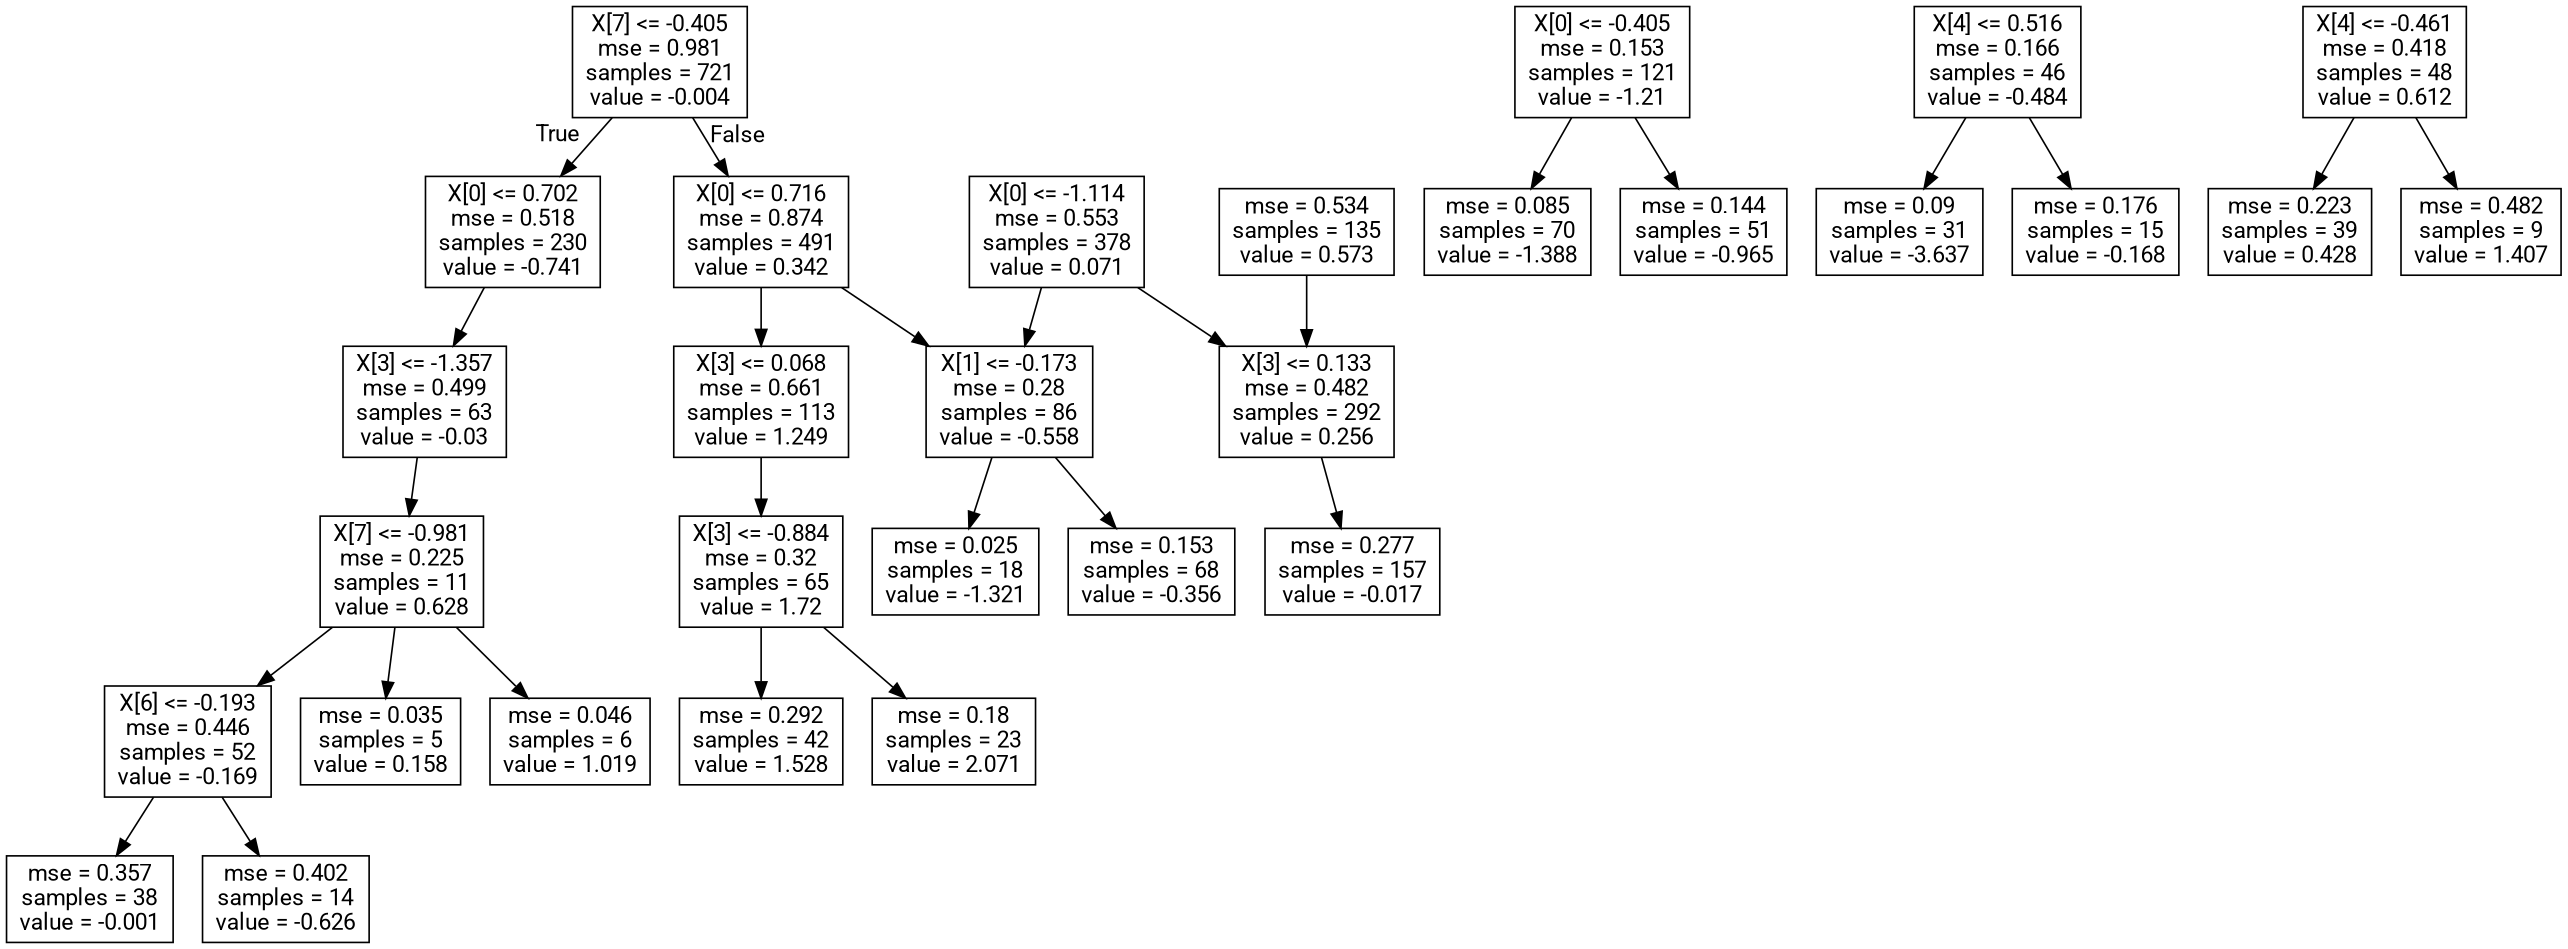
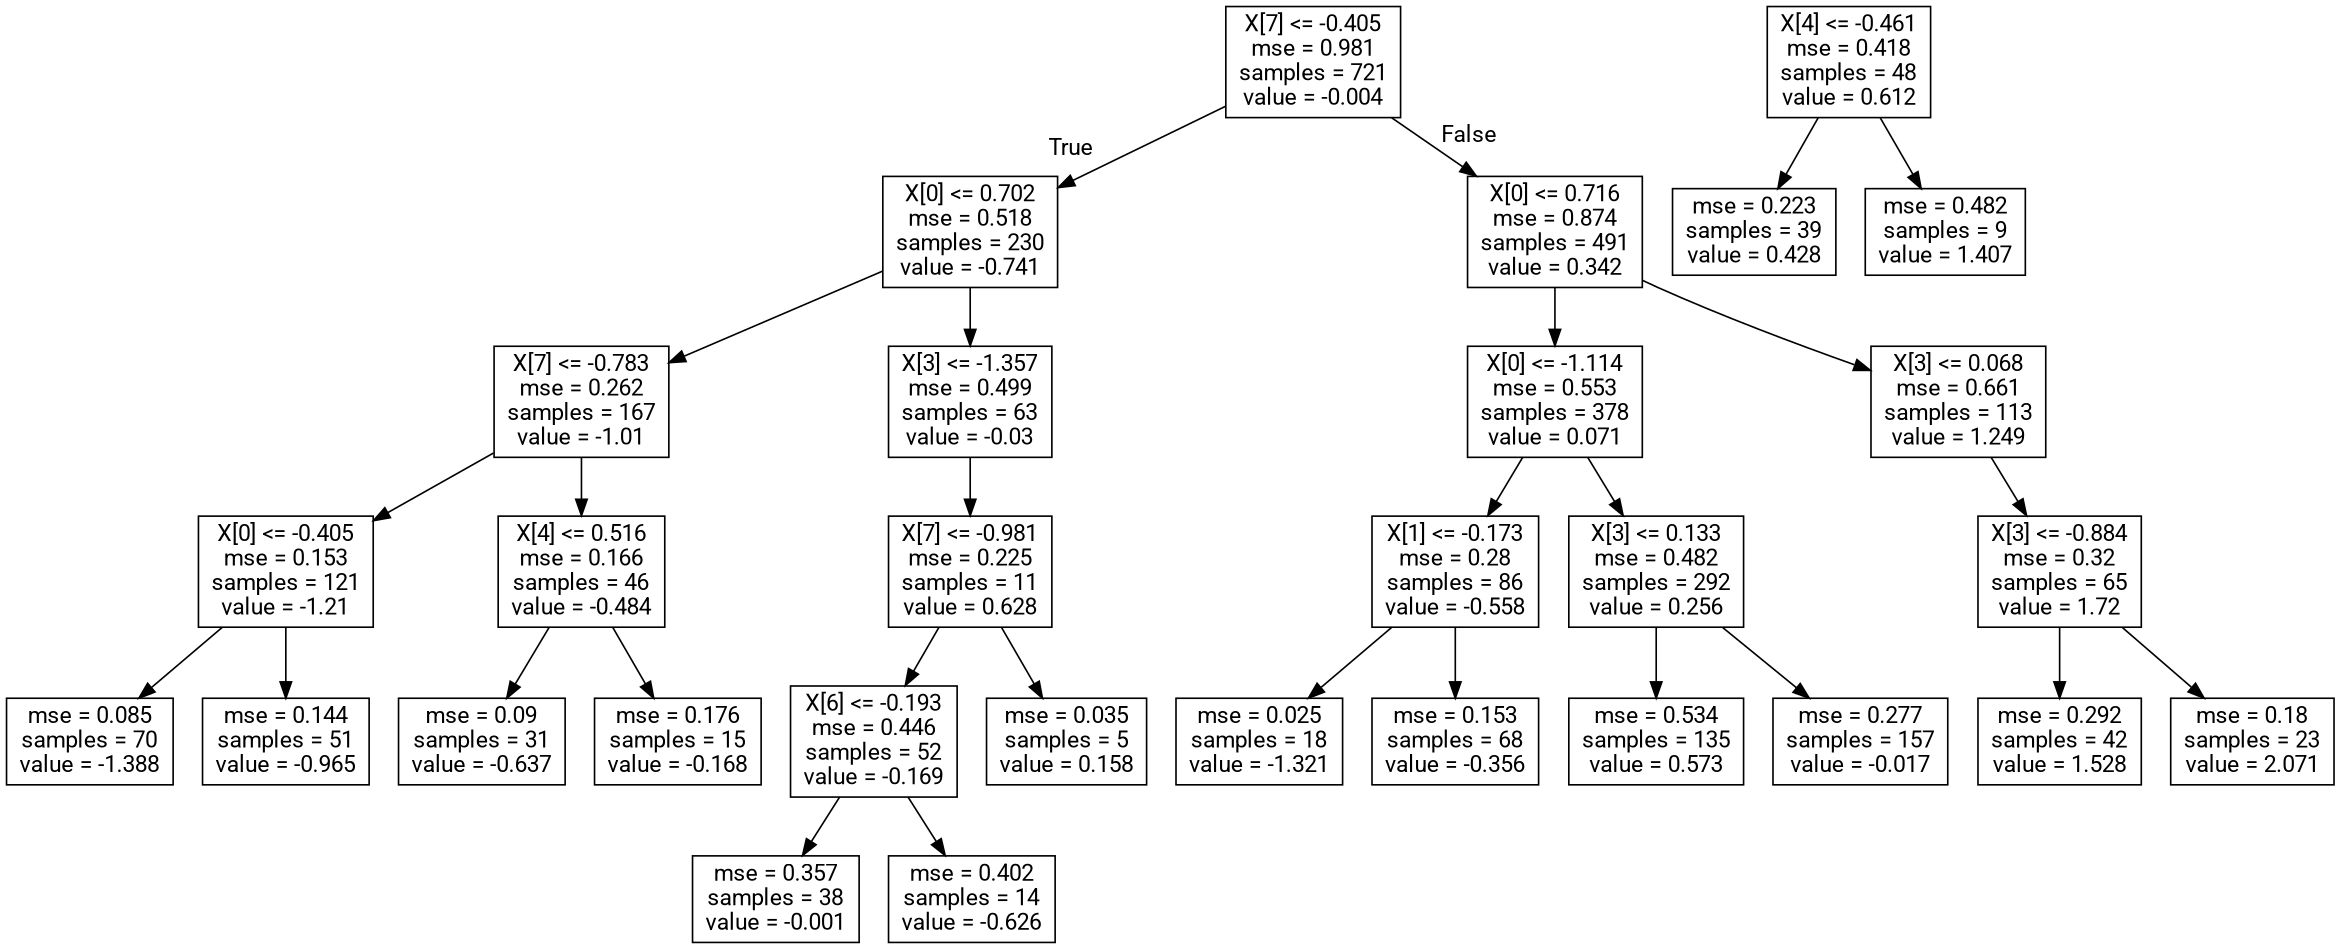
(1900, 232) -> (482, 742)
(1307, 303) -> (1656, 654)
(878, 312) -> (1555, 308)
none -> (581, 402)
(570, 742) -> none
